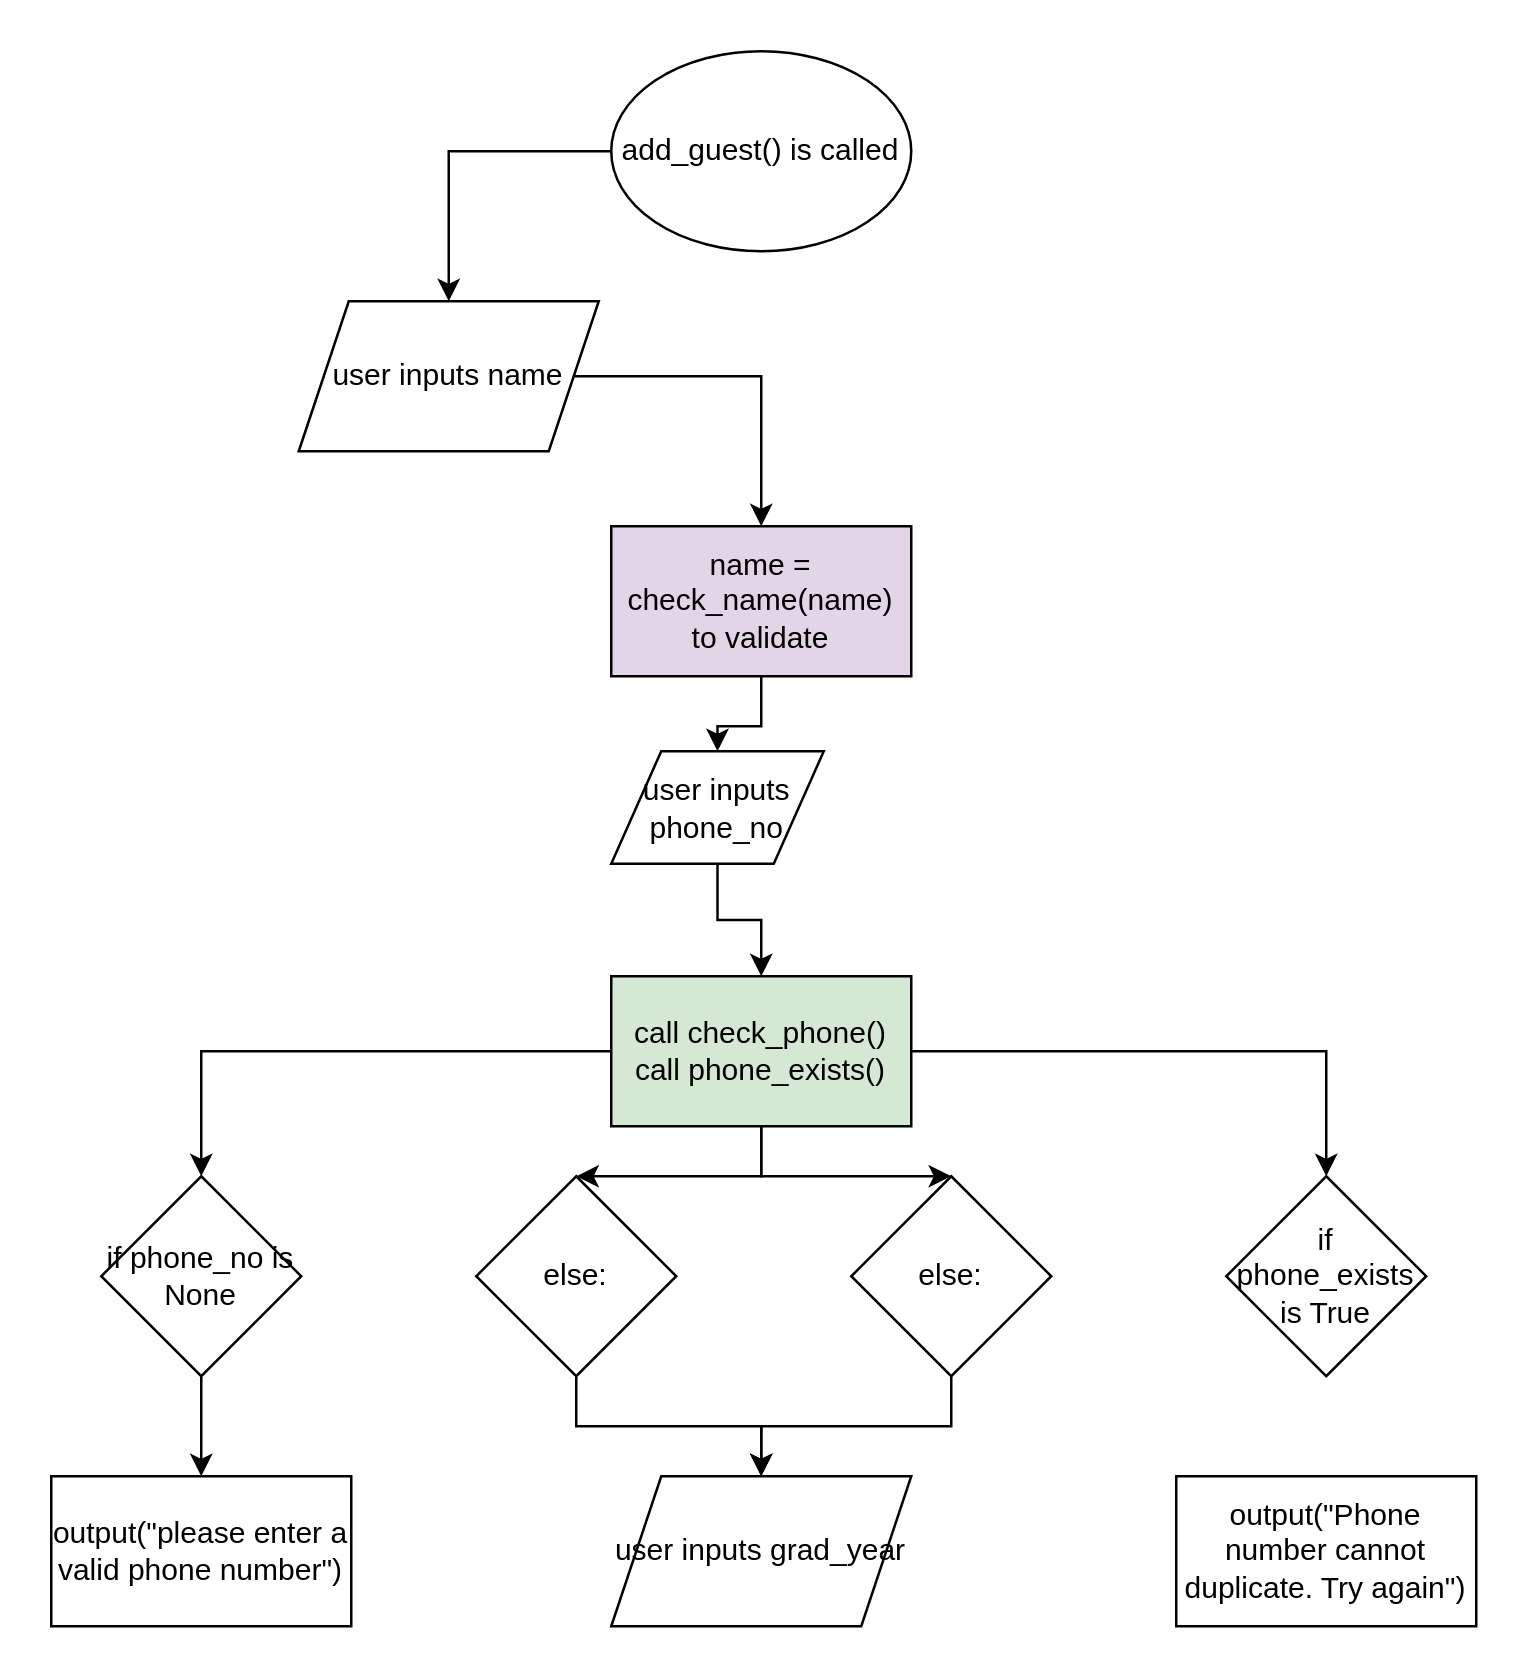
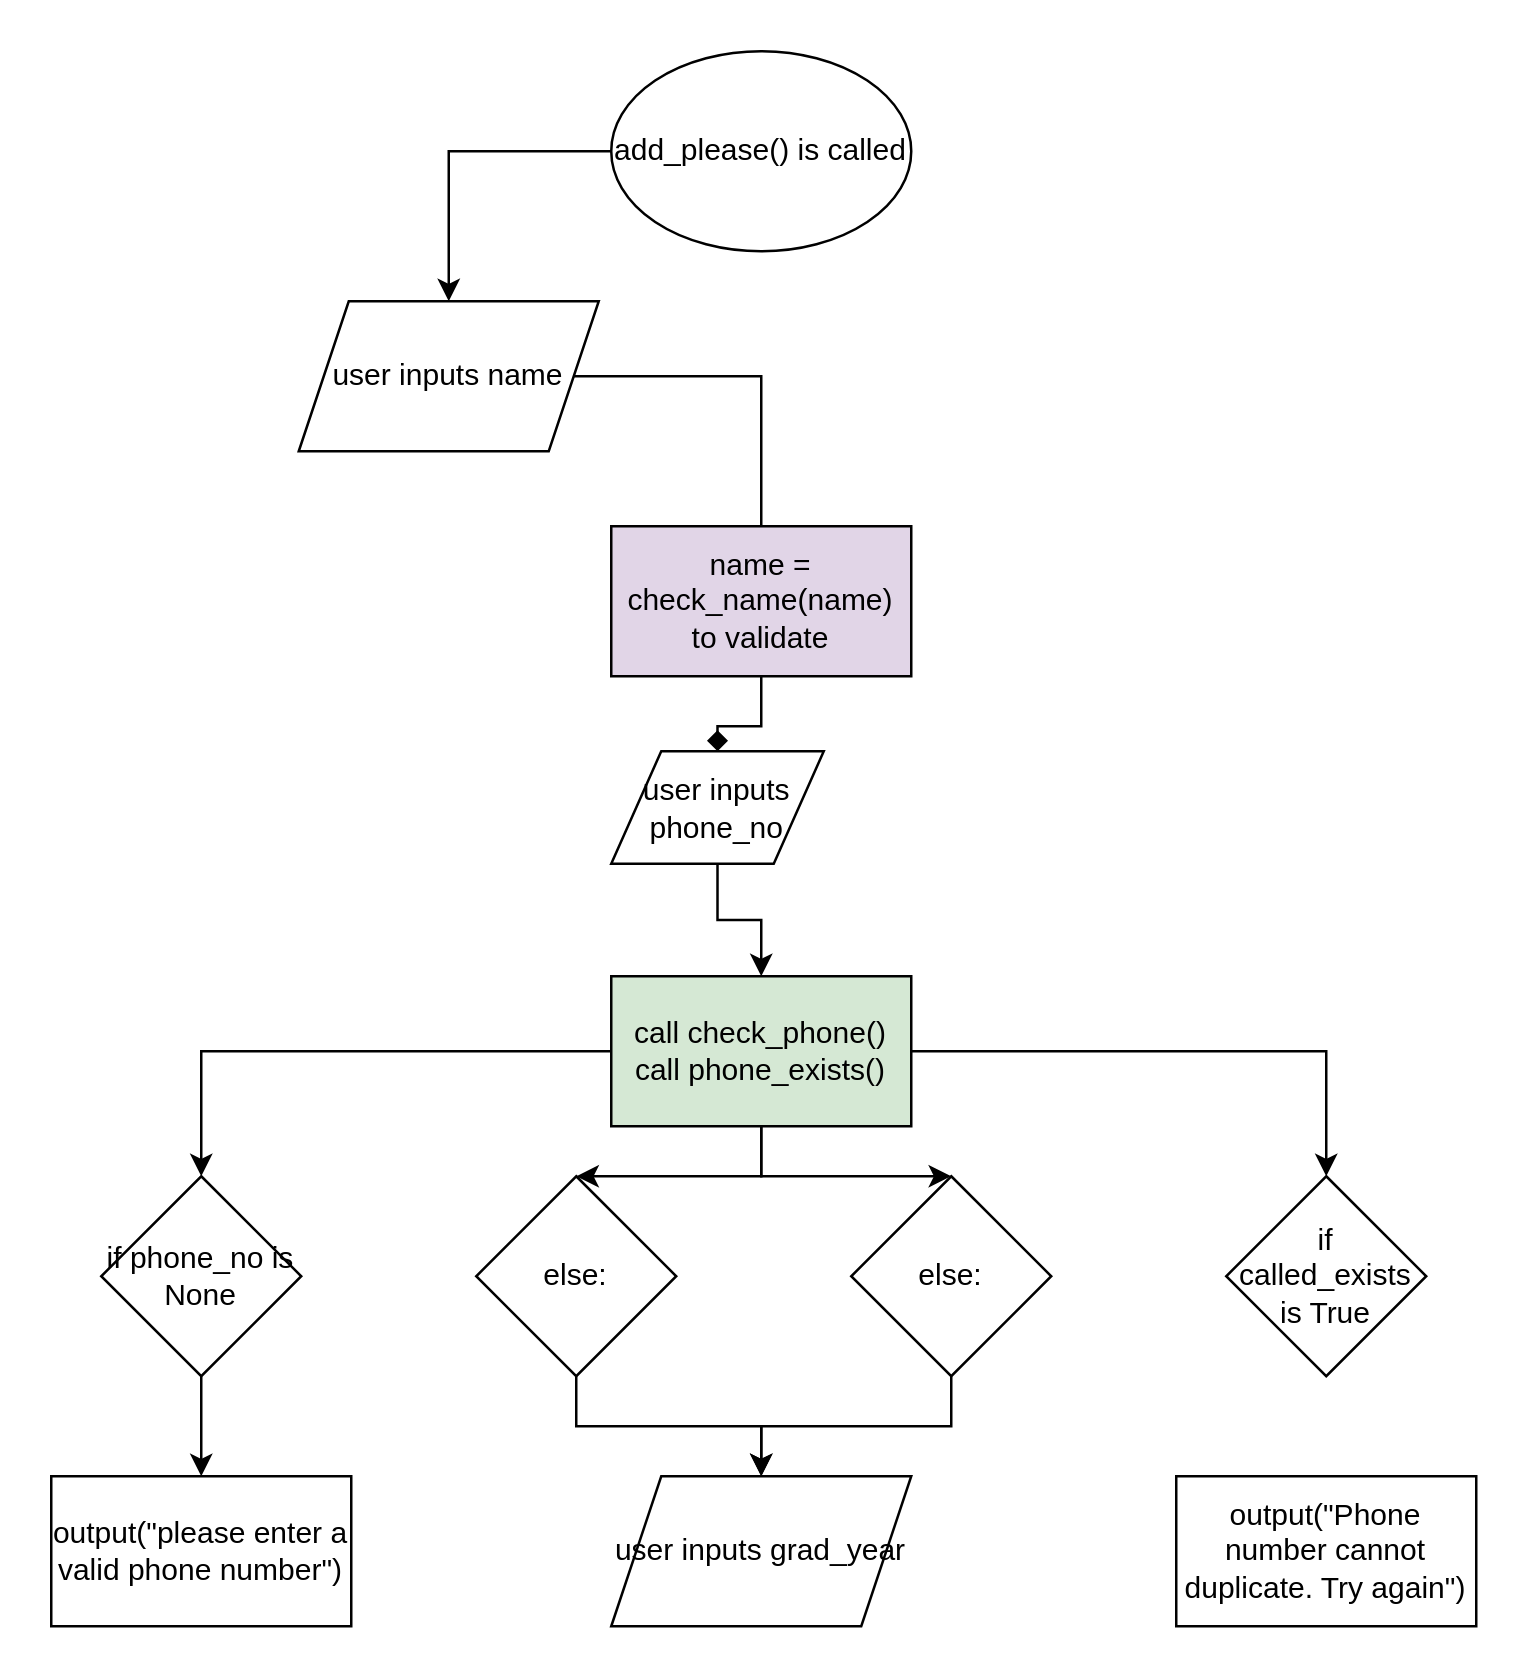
(761, 151) -> (761, 151)
(761, 508) -> (761, 515)
(718, 732) -> (718, 731)
(1326, 1276) -> (1326, 1276)
